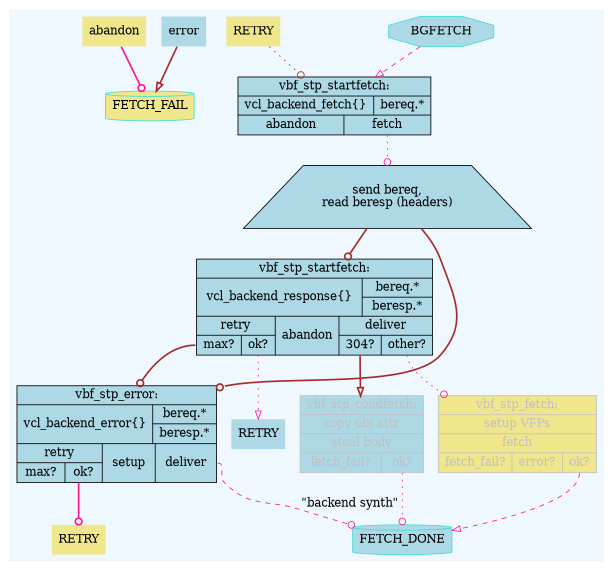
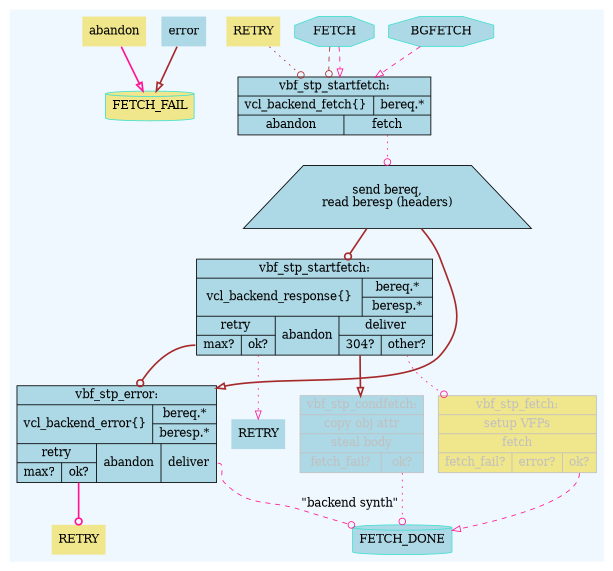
none -> (334, 31)
(131, 66) -> (131, 66)
(404, 372) -> (404, 372)
(129, 463) -> (129, 463)
